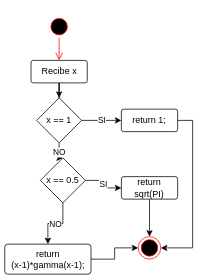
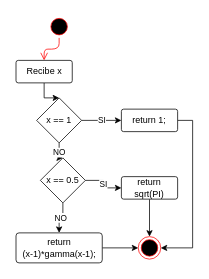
(59, 72) -> (44, 72)
(48, 259) -> (59, 248)
